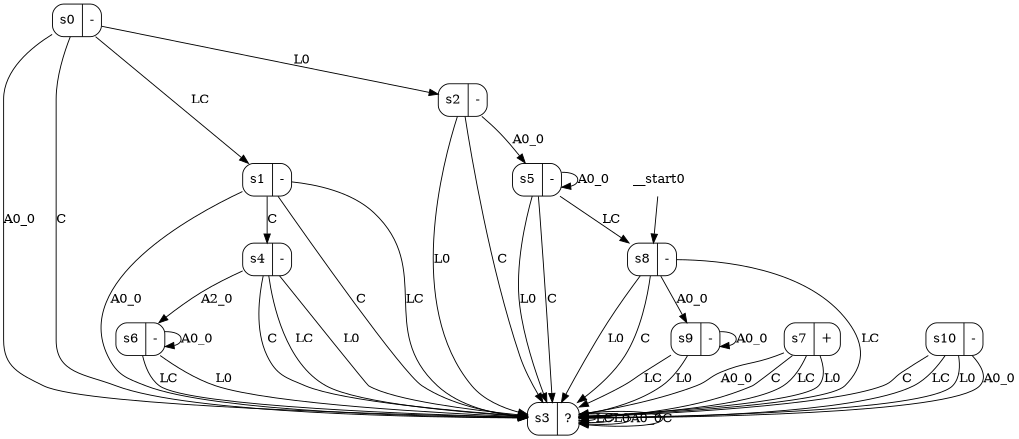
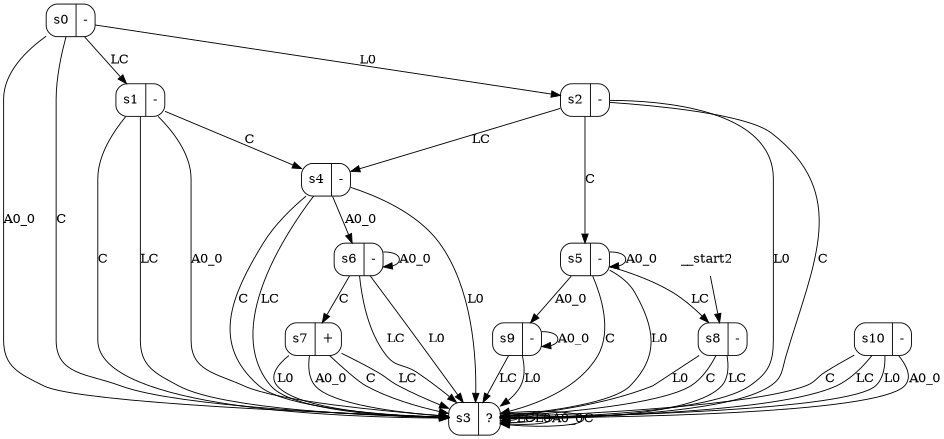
none -> (460, 139)
(528, 140) -> (590, 180)
(659, 180) -> (707, 259)
none -> (338, 295)
(672, 295) -> (554, 296)
(217, 299) -> (361, 220)
